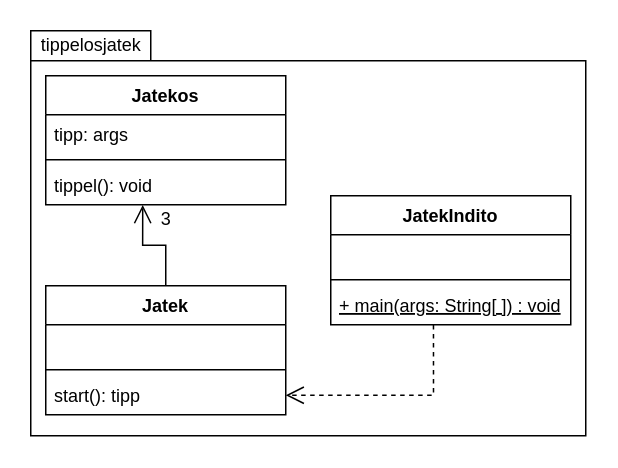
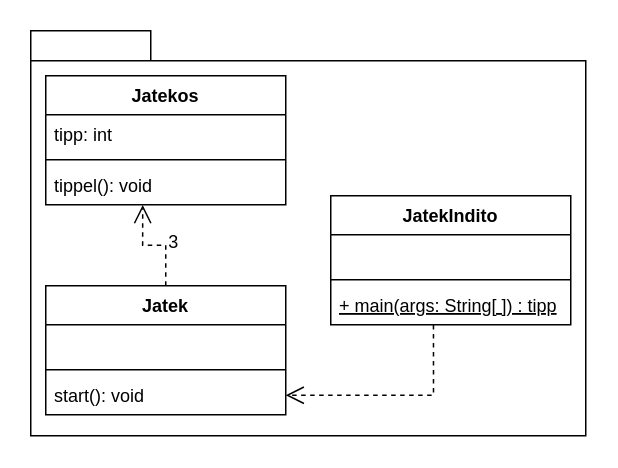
(91, 46) -> none
(97, 135) -> (90, 135)
(166, 220) -> (173, 242)
(155, 245) -> (155, 245)
(467, 306) -> (467, 306)
(113, 396) -> (113, 396)
